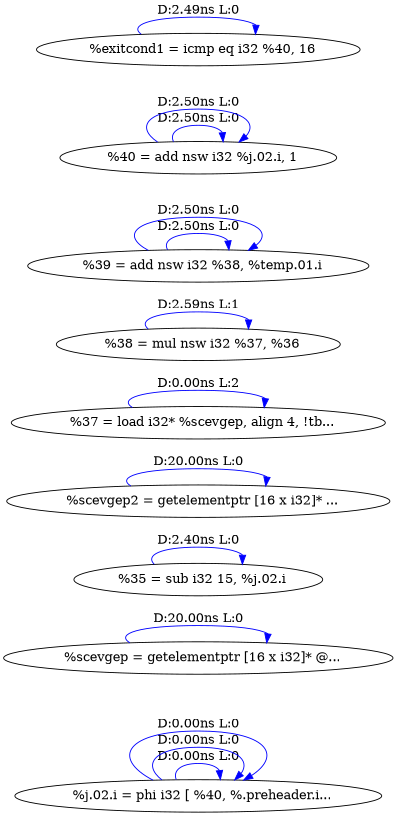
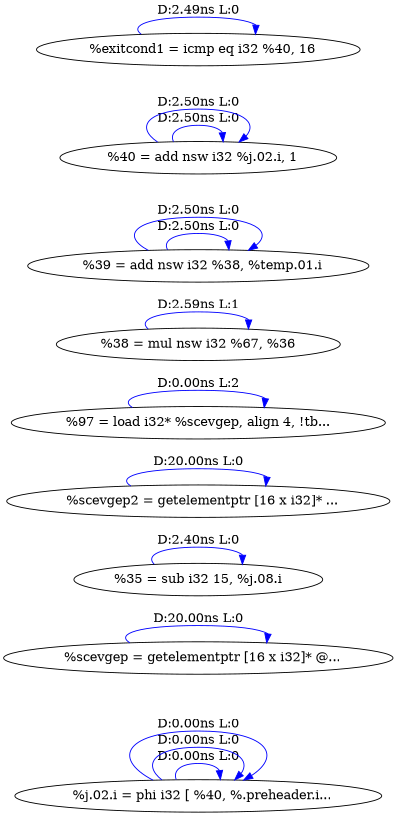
(198, 344) -> (198, 344)
(198, 423) -> (198, 423)
(198, 580) -> (198, 580)
